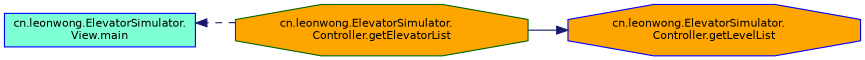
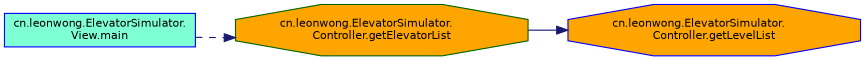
(221, 23) -> (210, 38)
